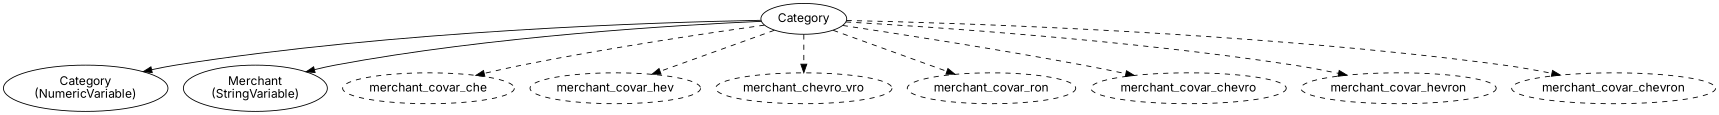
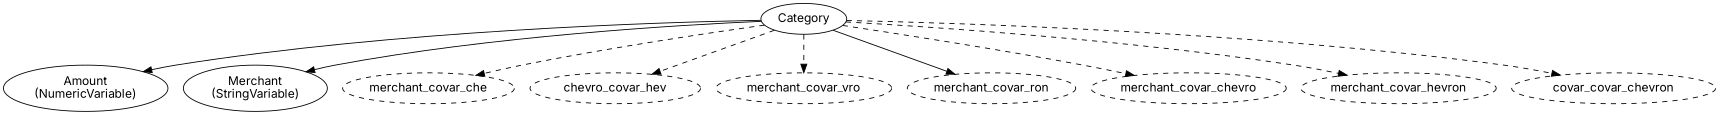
(890, 51) -> (890, 51)
(86, 88) -> (86, 88)
(615, 88) -> (615, 88)
(804, 88) -> (804, 88)
(1614, 88) -> (1614, 88)
